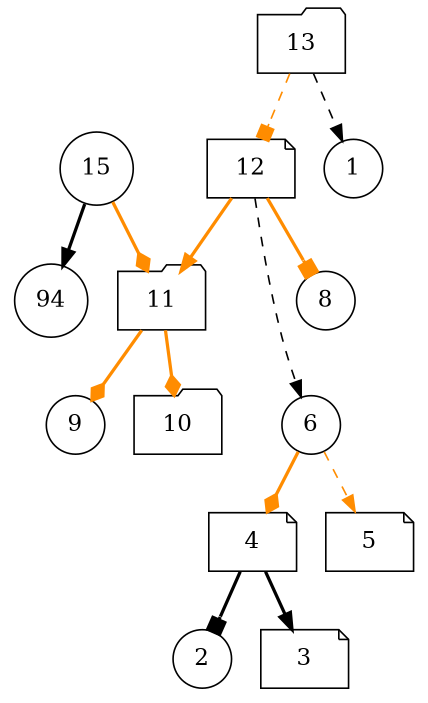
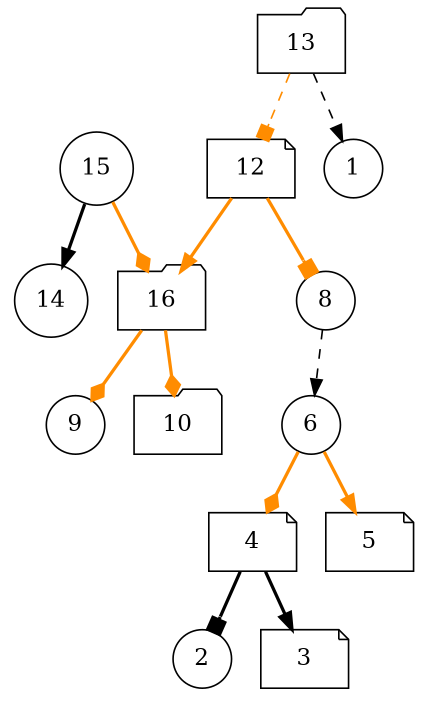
(271, 291) -> (320, 354)
(51, 301) -> (51, 301)
(162, 301) -> (162, 301)
(336, 475) -> (336, 475)
